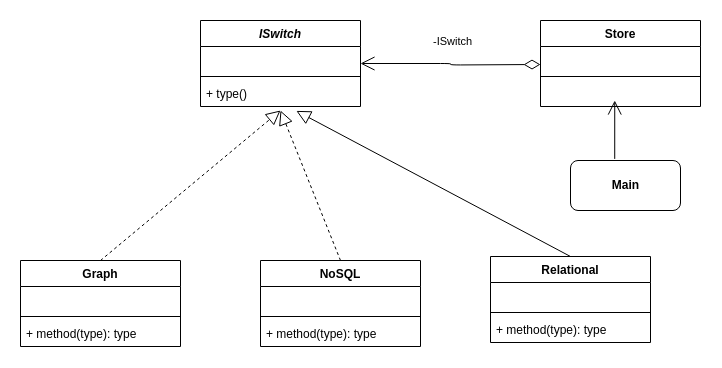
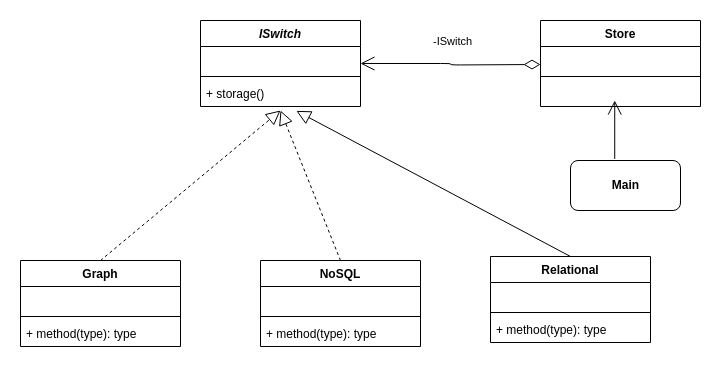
(231, 94) -> (241, 94)
